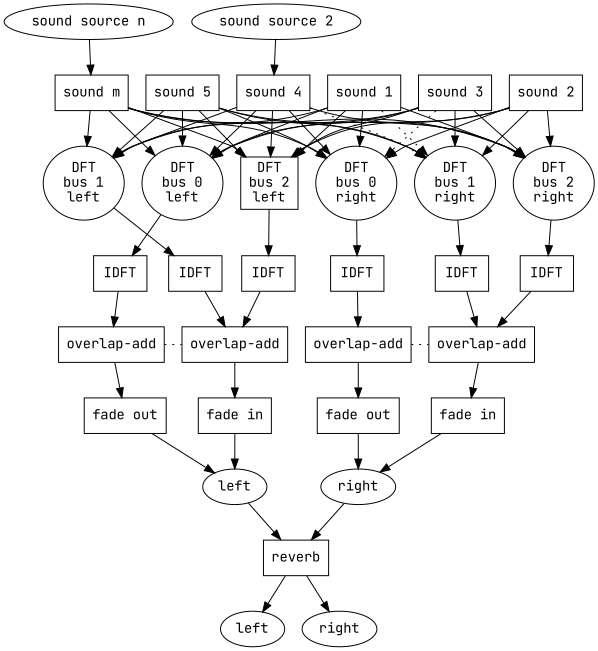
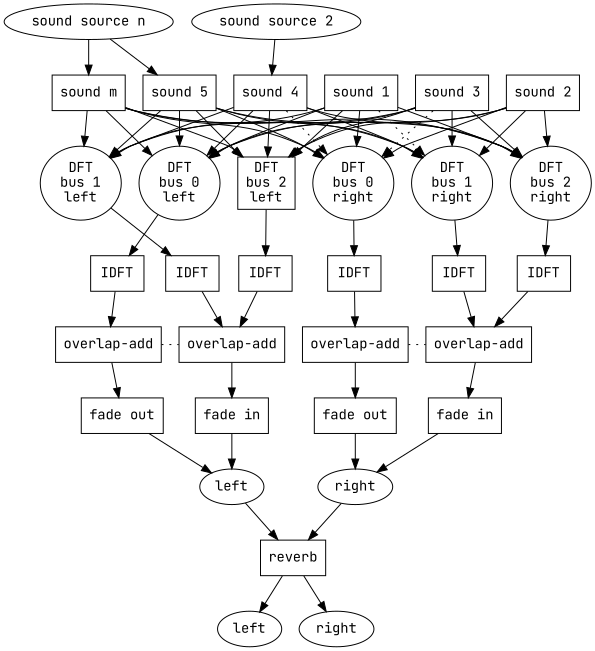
none -> (130, 54)
(364, 129) -> (361, 129)
(309, 132) -> (306, 132)
